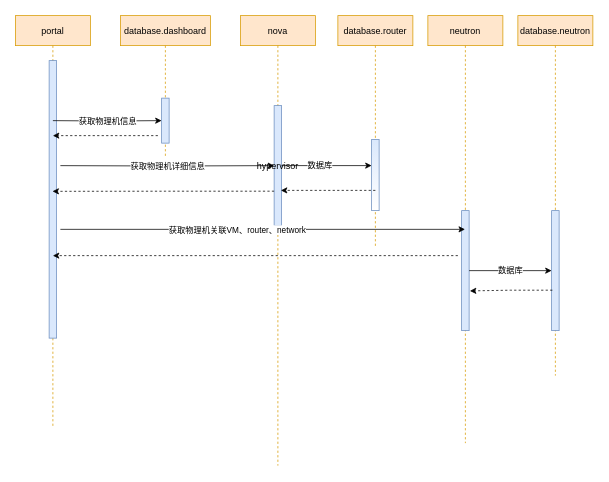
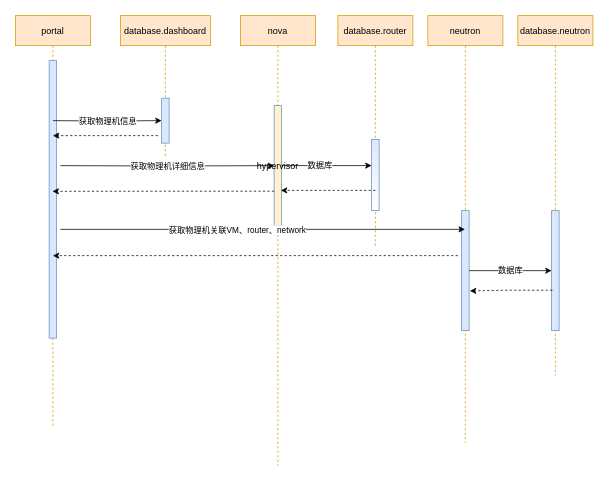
(278, 165) -> (278, 165)
